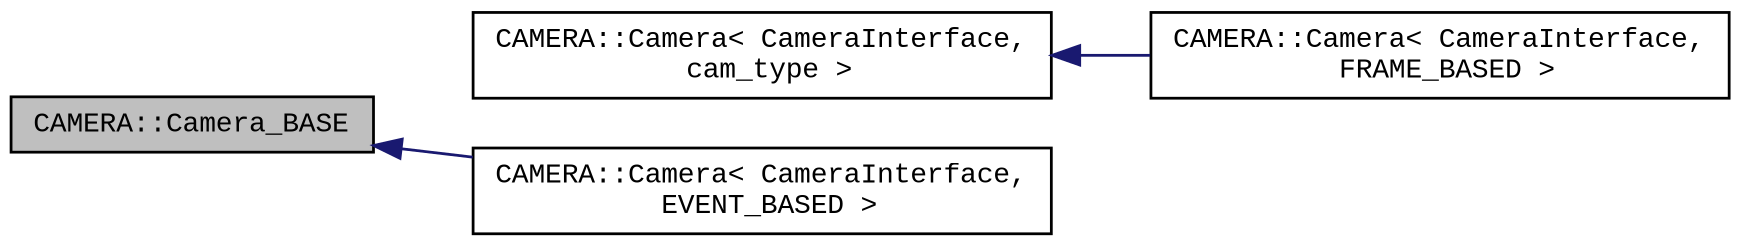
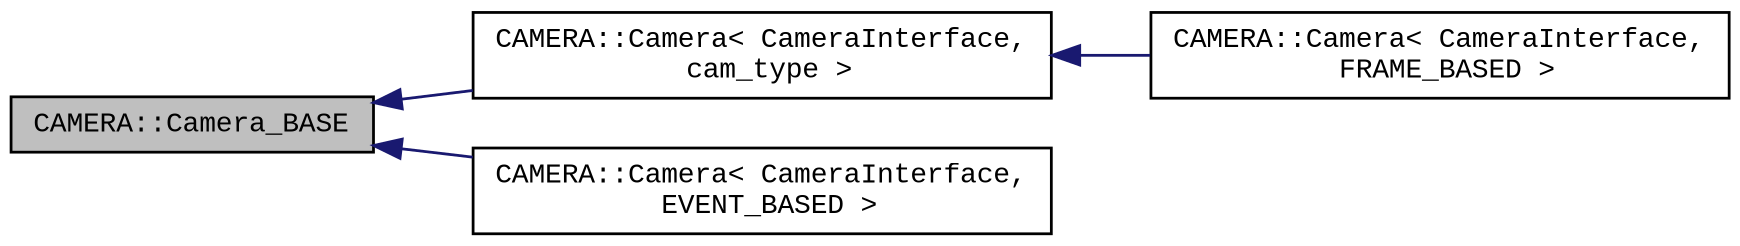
none -> (437, 95)
